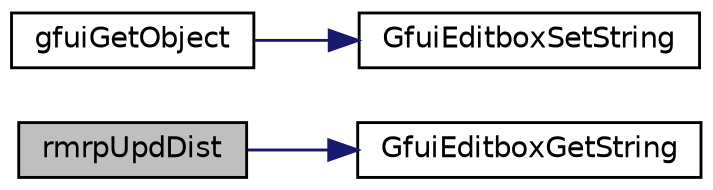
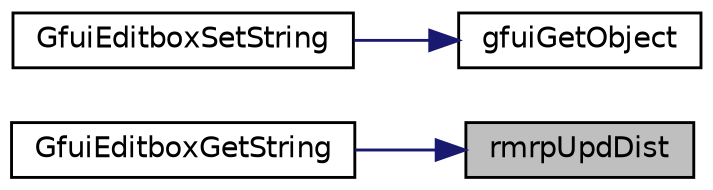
(292, 40) -> (392, 40)
(288, 150) -> (396, 150)
